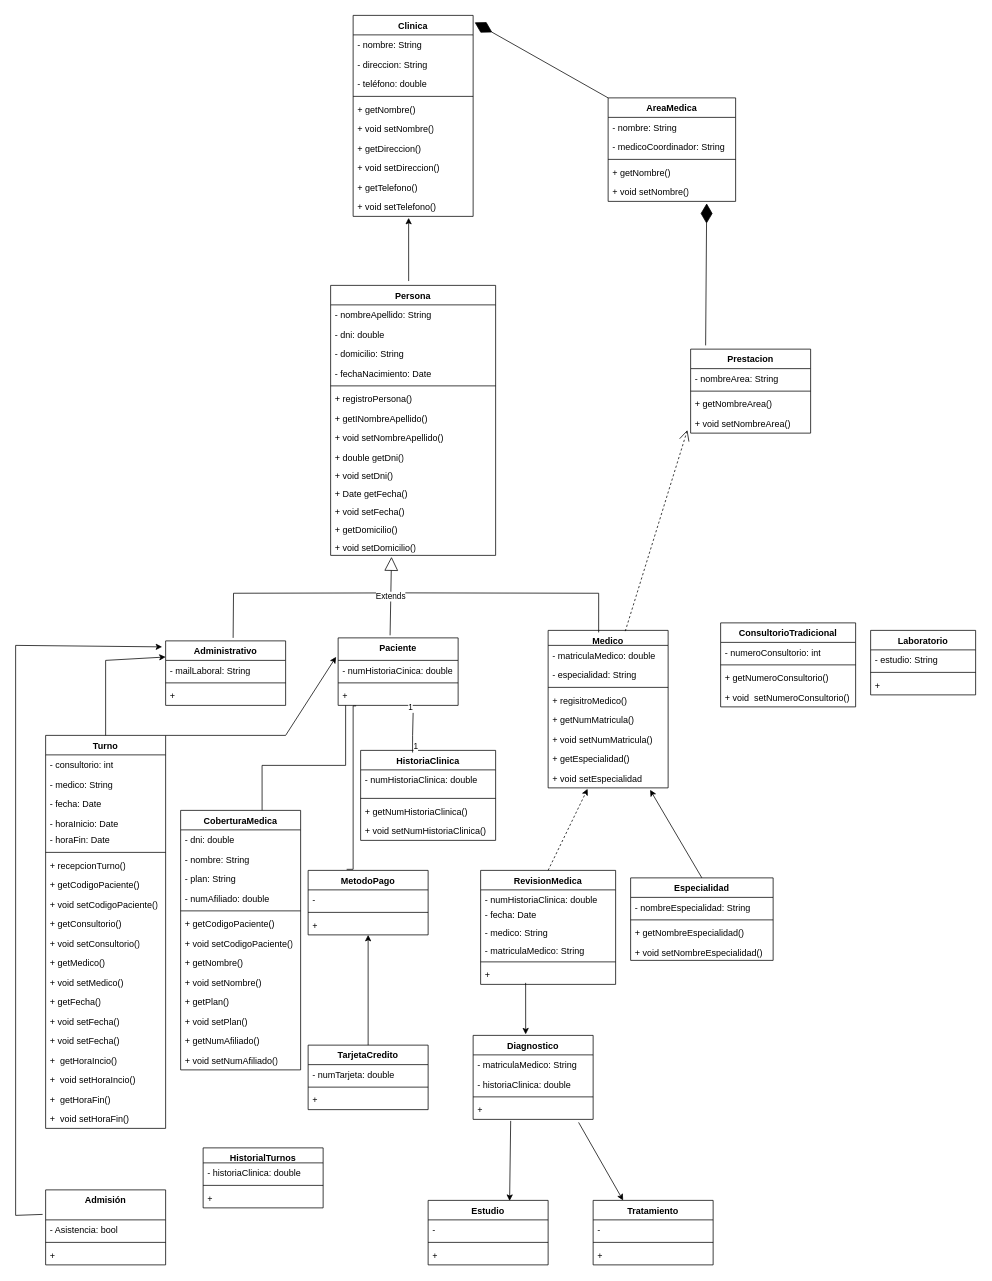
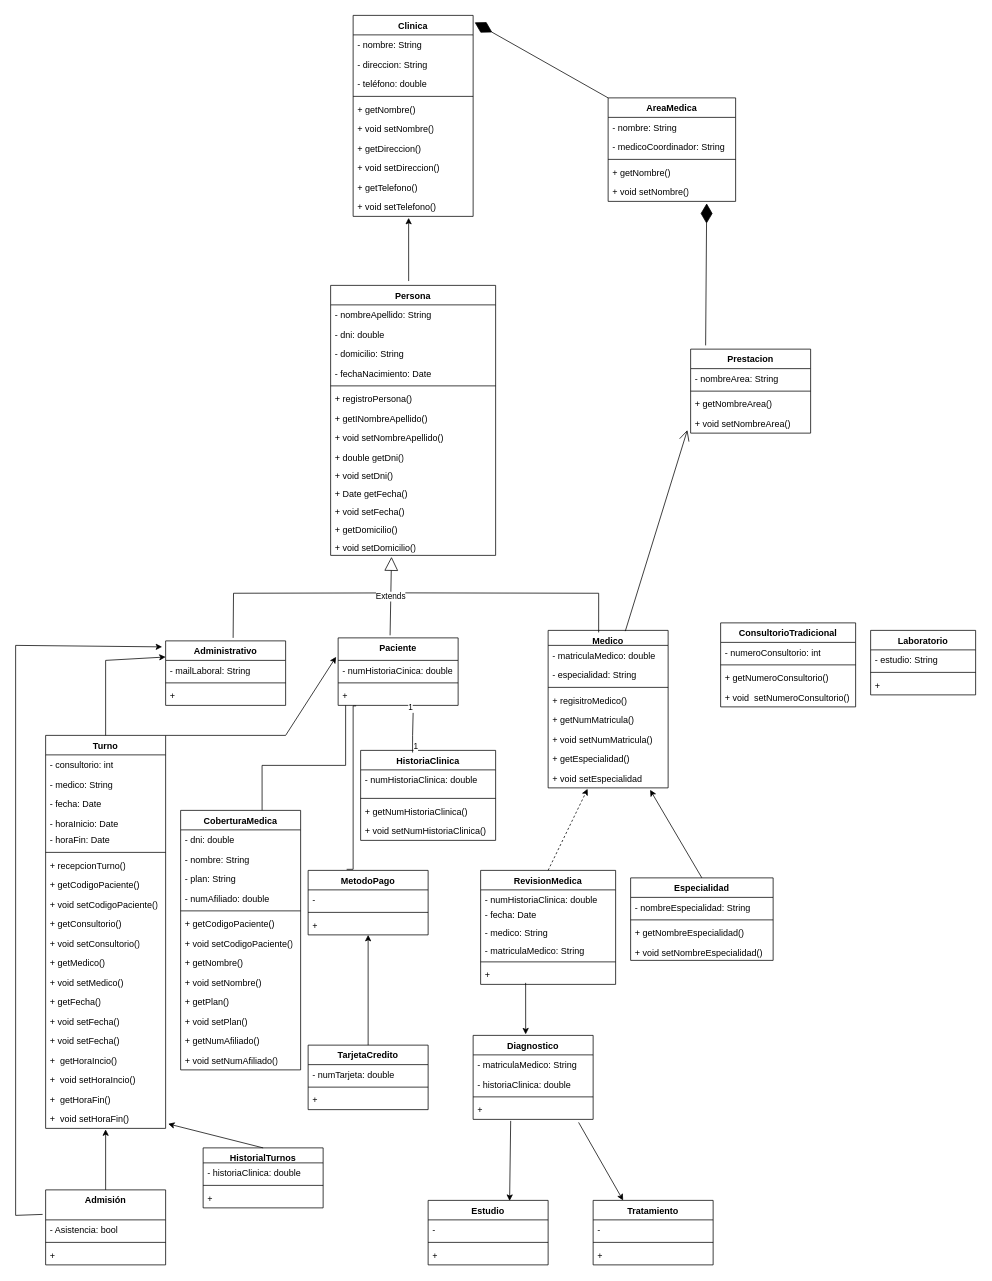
(656, 531) -> (656, 531)
none -> (216, 1136)
none -> (105, 1163)
